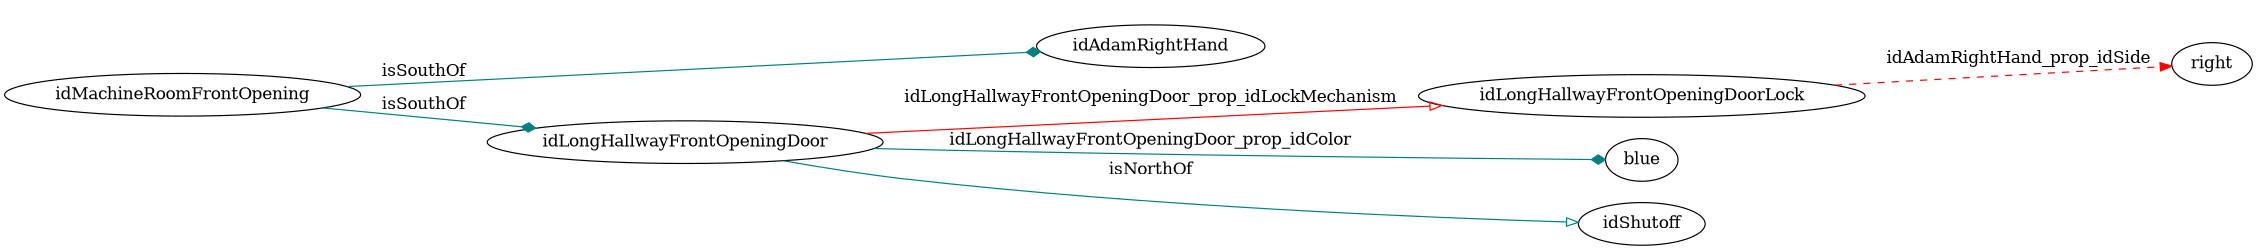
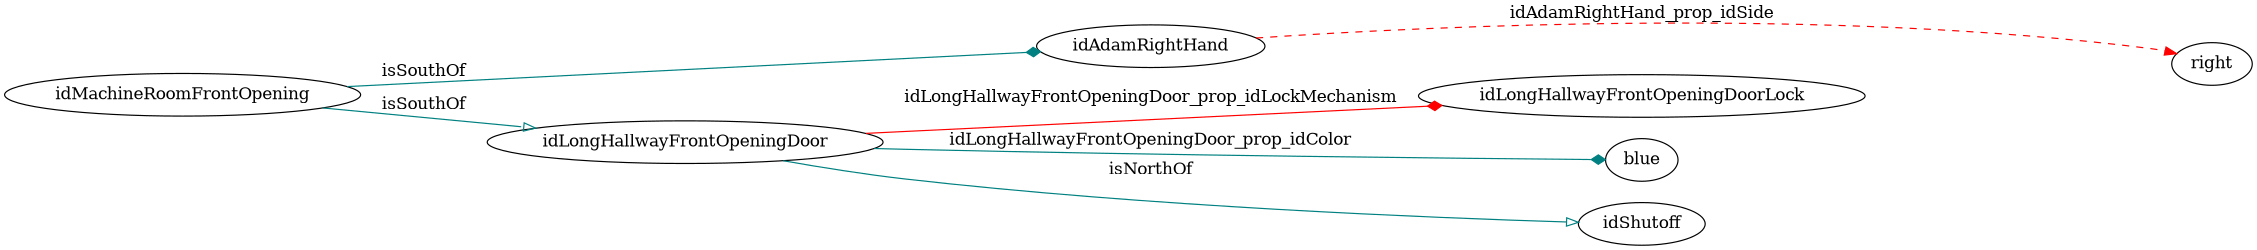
(1998, 76) -> (1711, 23)
(422, 117) -> (422, 117)
(1148, 120) -> (1148, 120)
